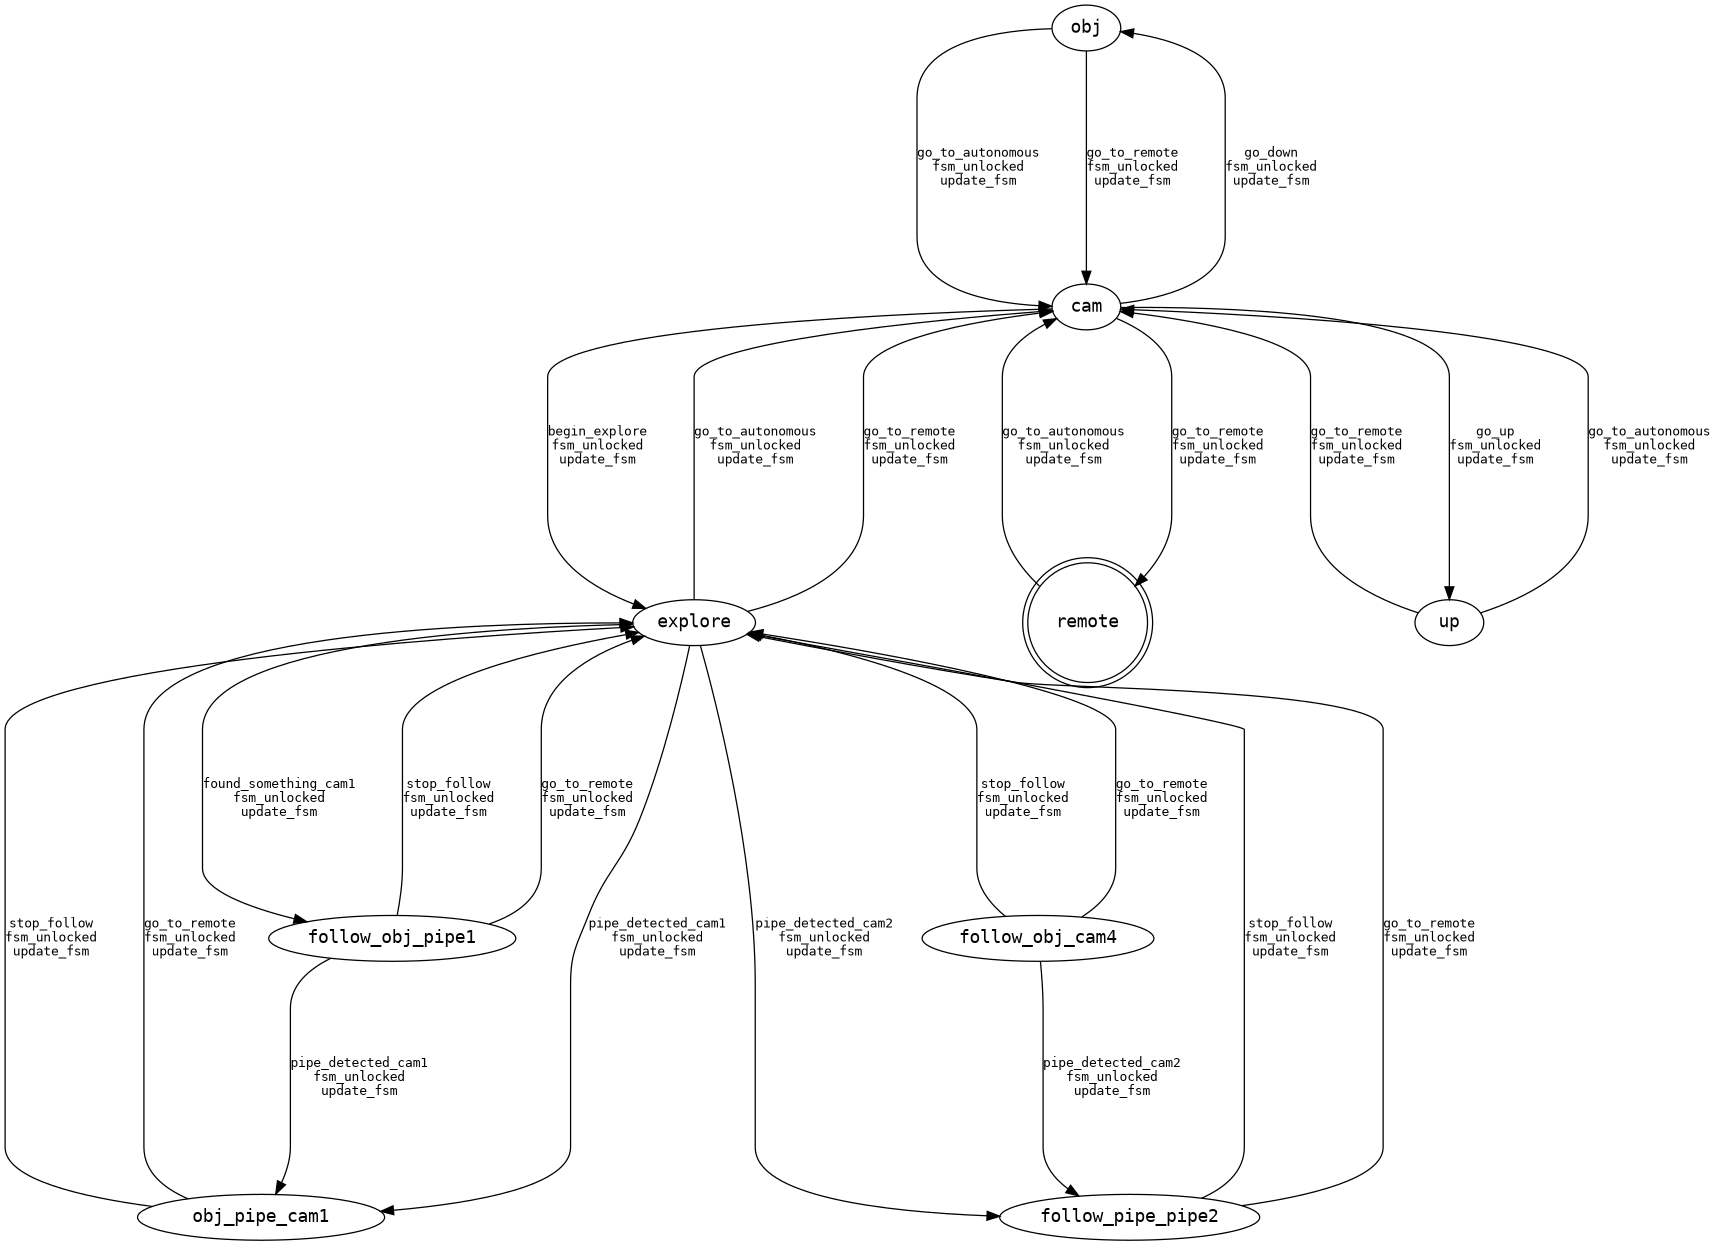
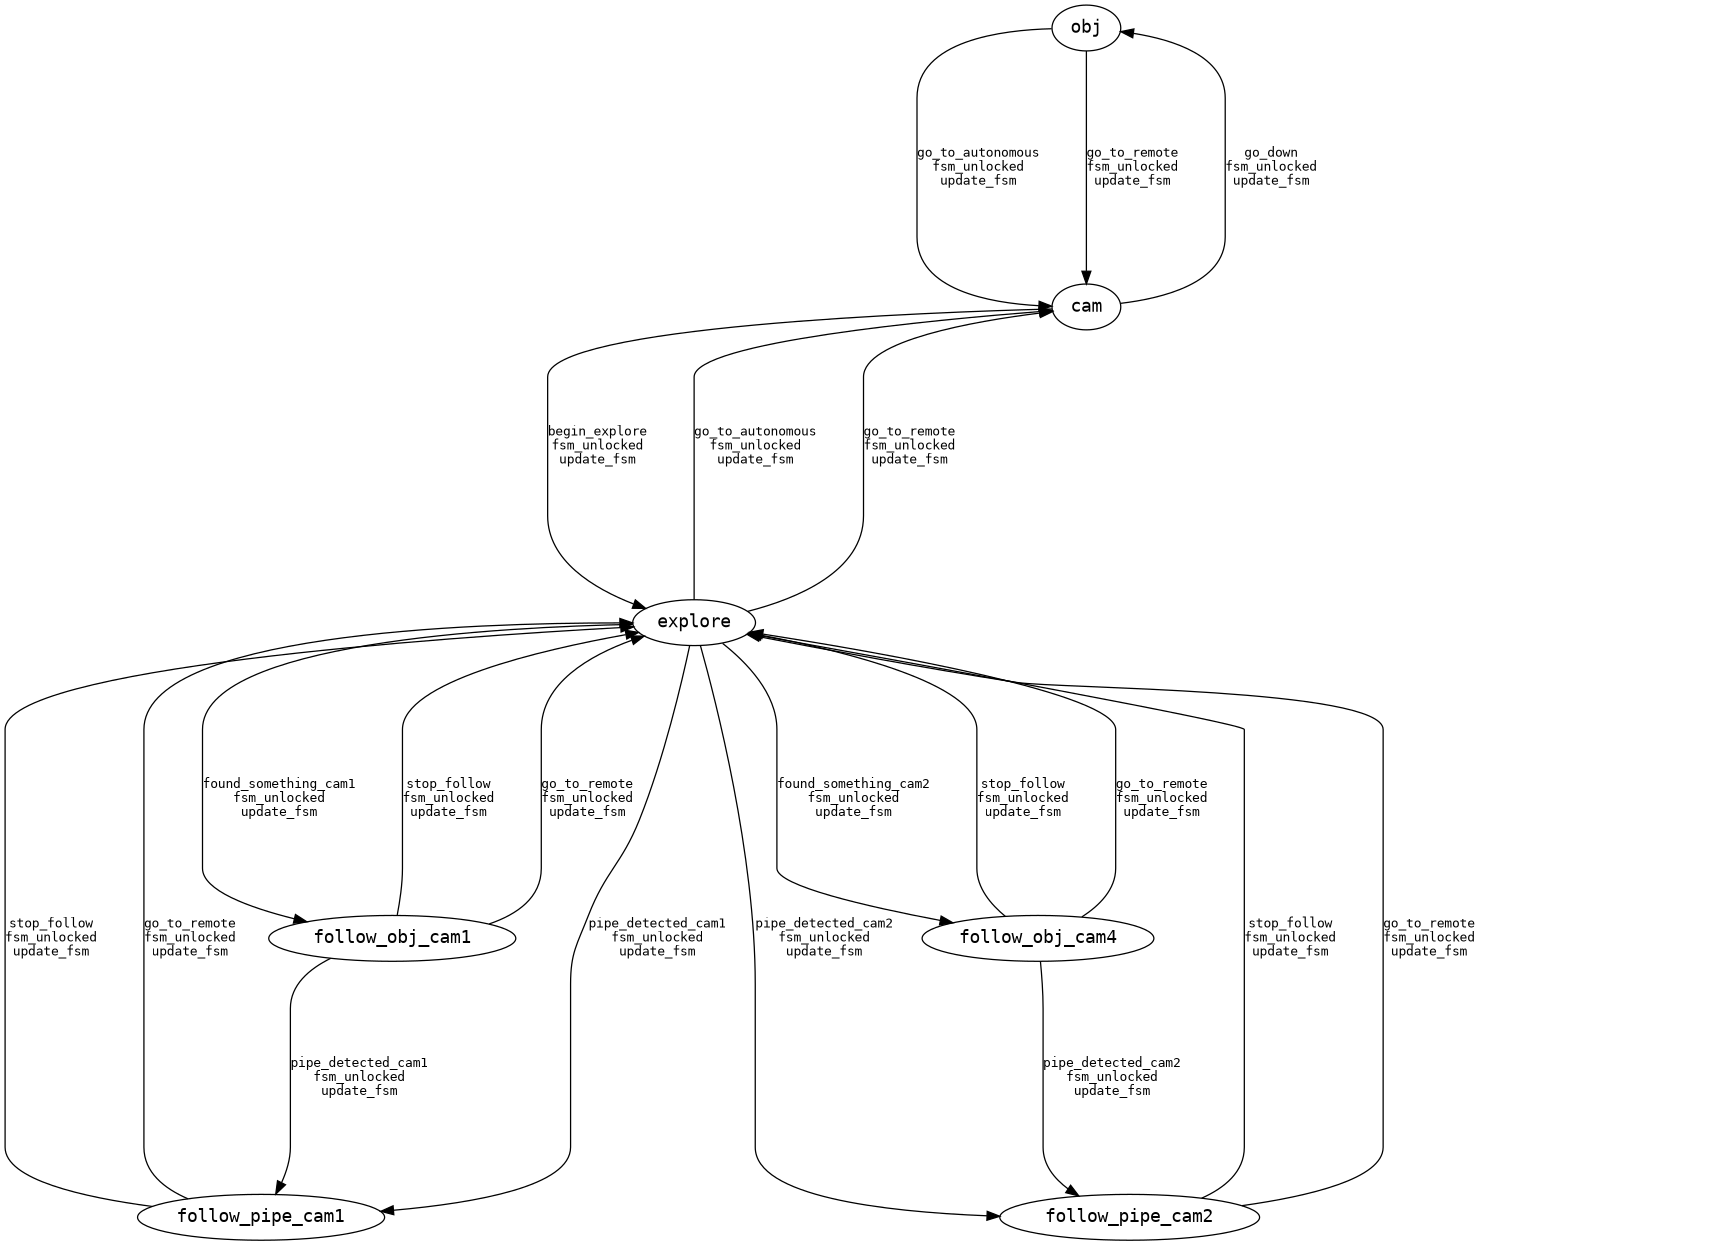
(1088, 623) -> none
(1449, 623) -> none
none -> (777, 833)
(392, 938) -> (392, 938)
(261, 1217) -> (261, 1217)
(1130, 1217) -> (1130, 1217)
